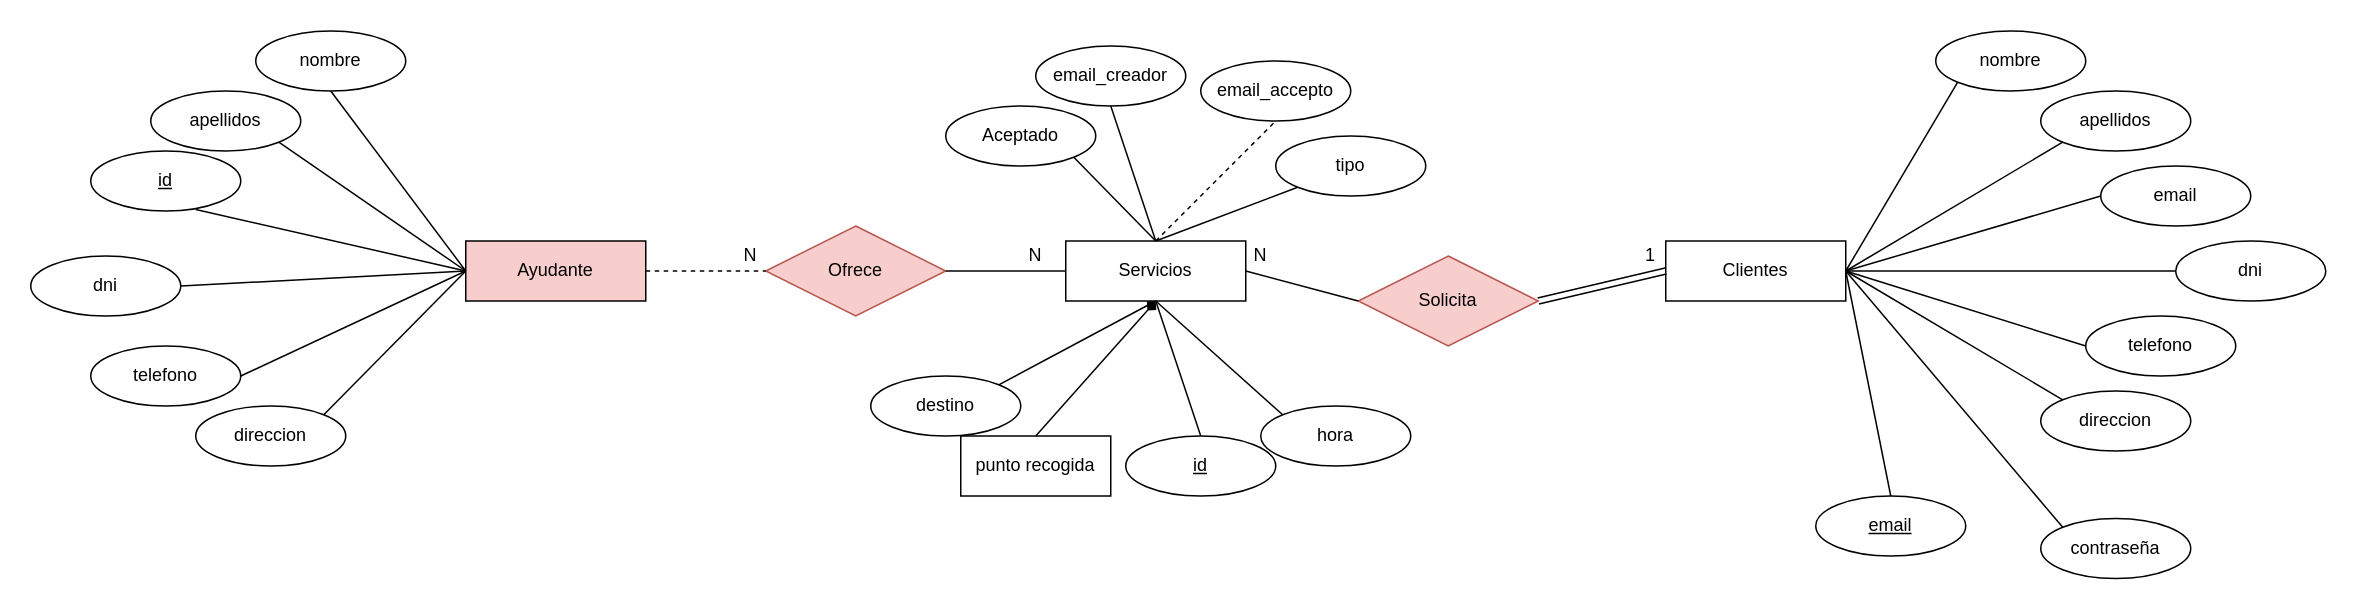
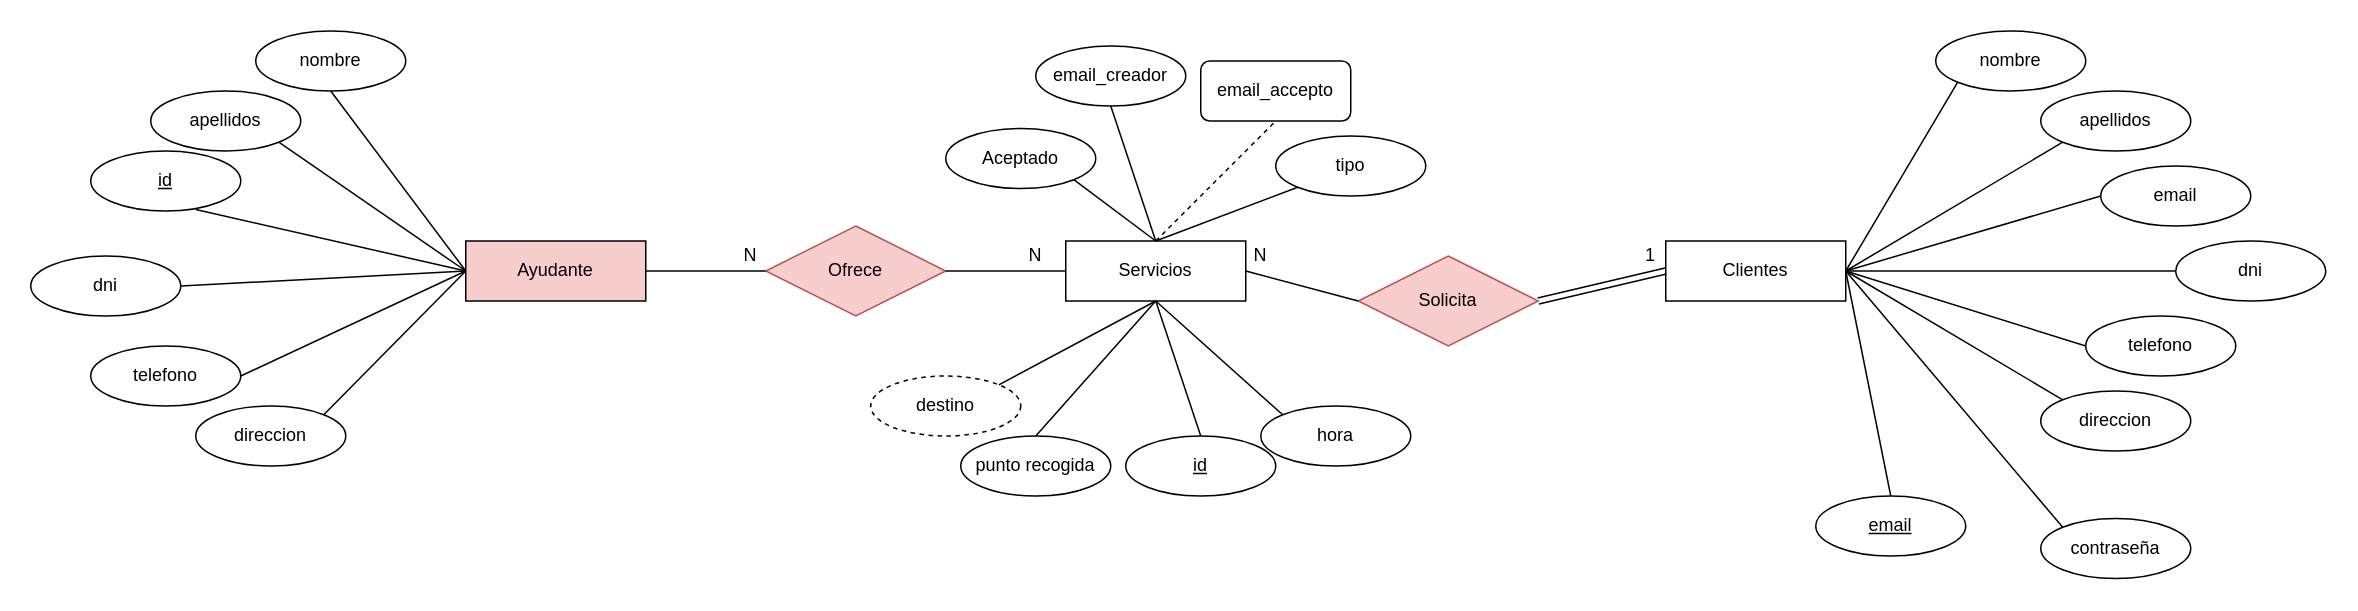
(1276, 91) -> (1276, 91)
(1021, 136) -> (1021, 158)
(706, 271) -> (706, 271)
(1147, 310) -> (1150, 308)
(946, 406) -> (946, 406)
(1036, 466) -> (1036, 466)
